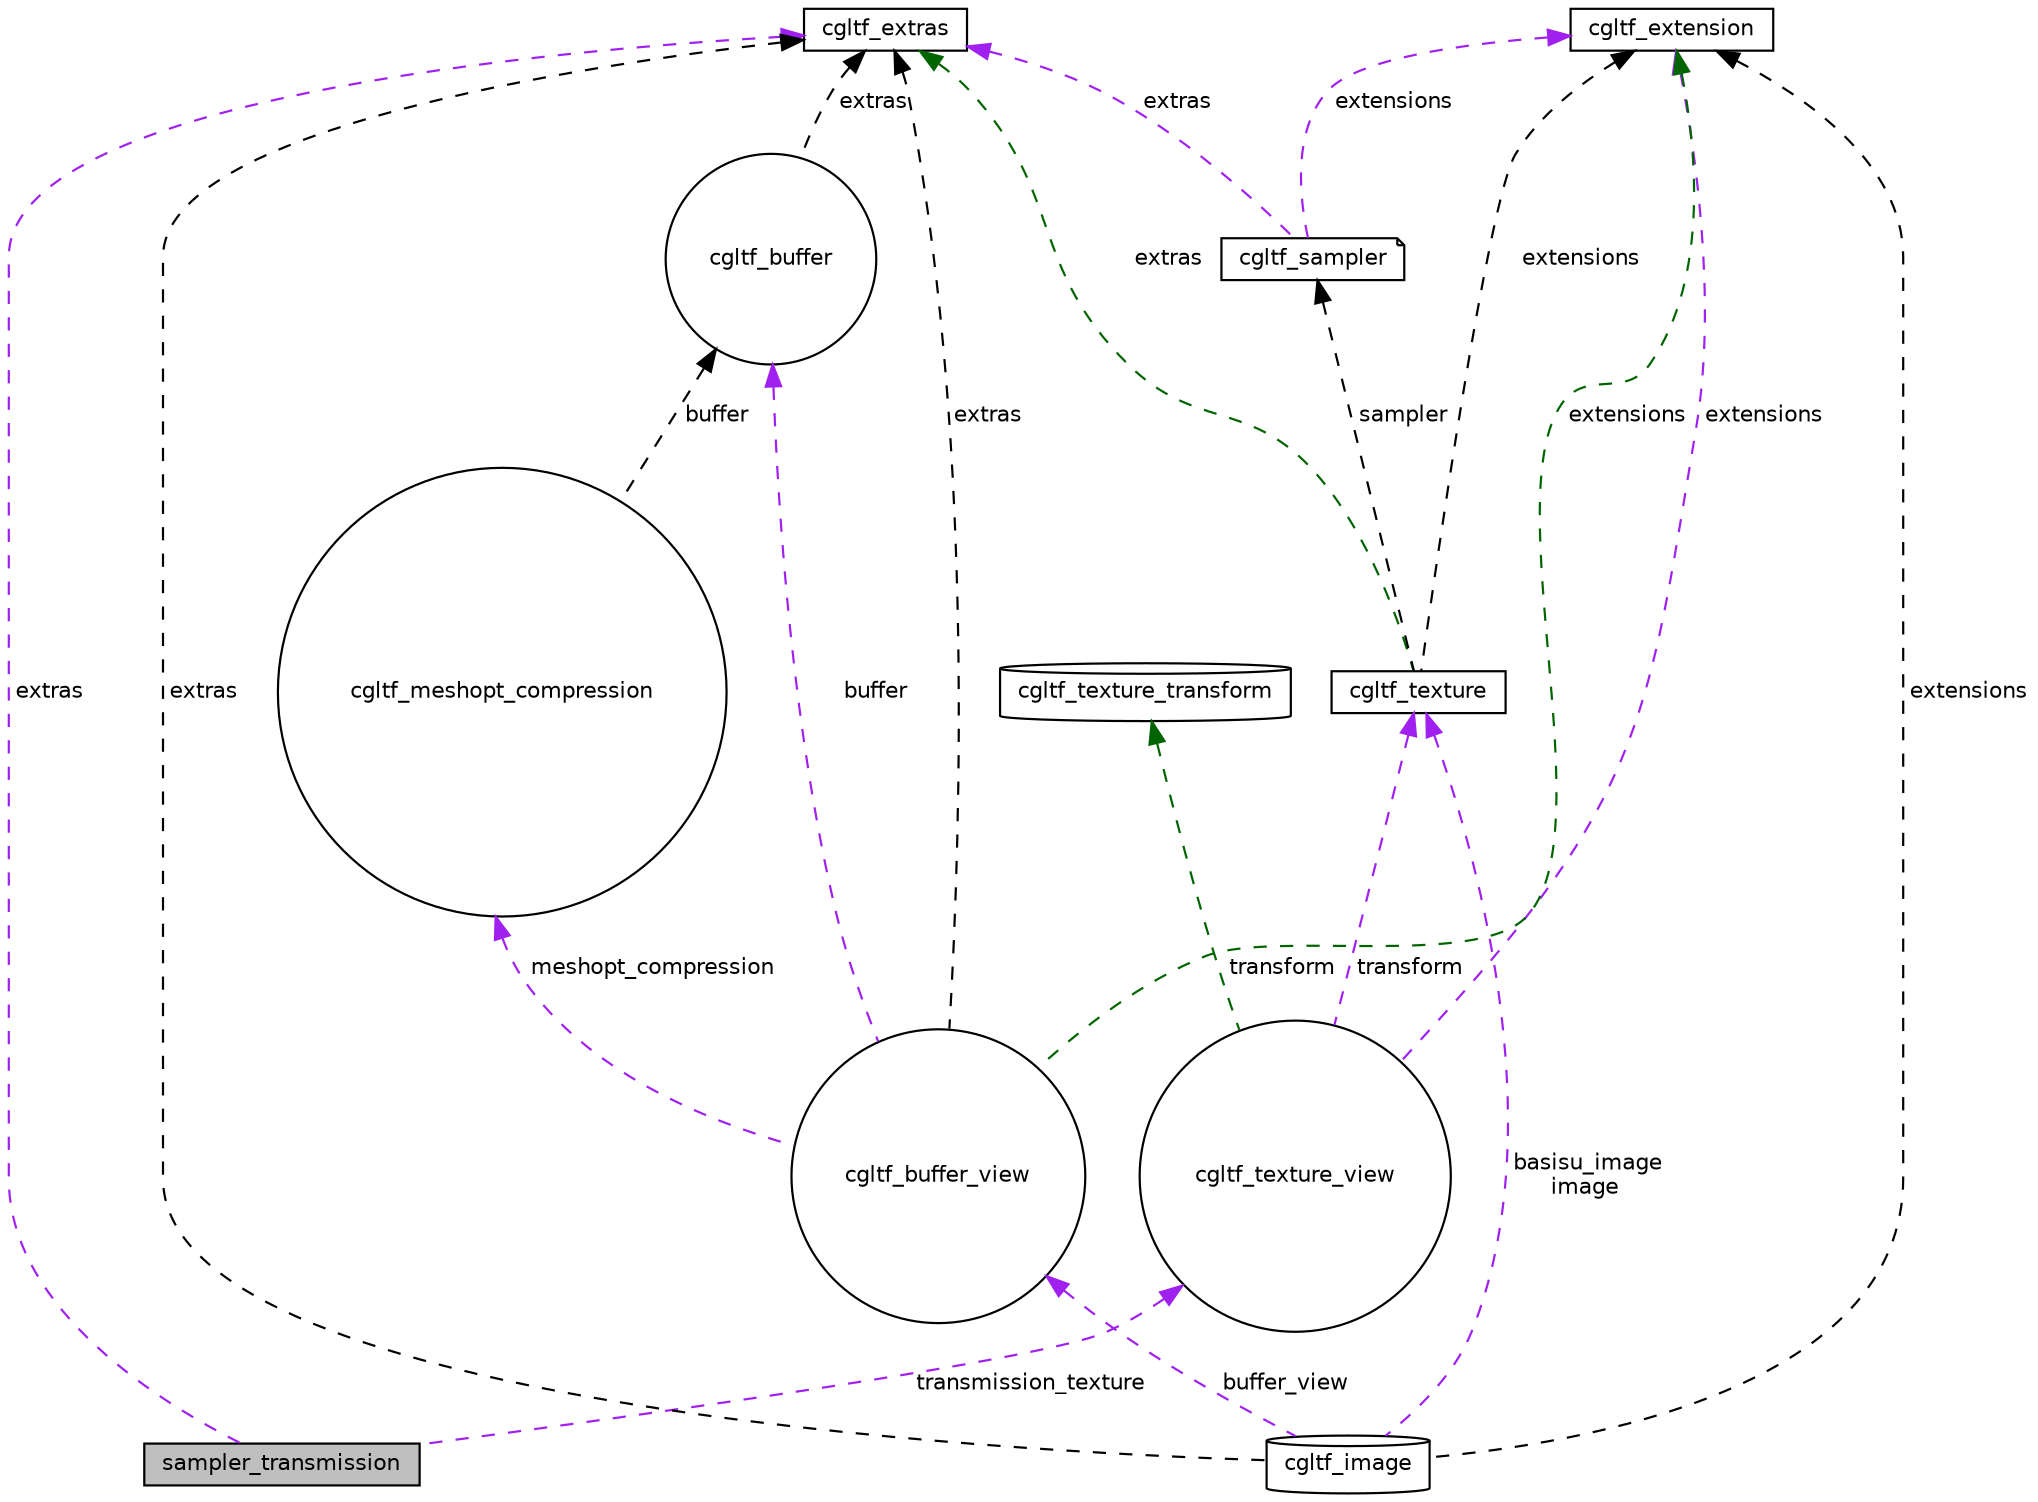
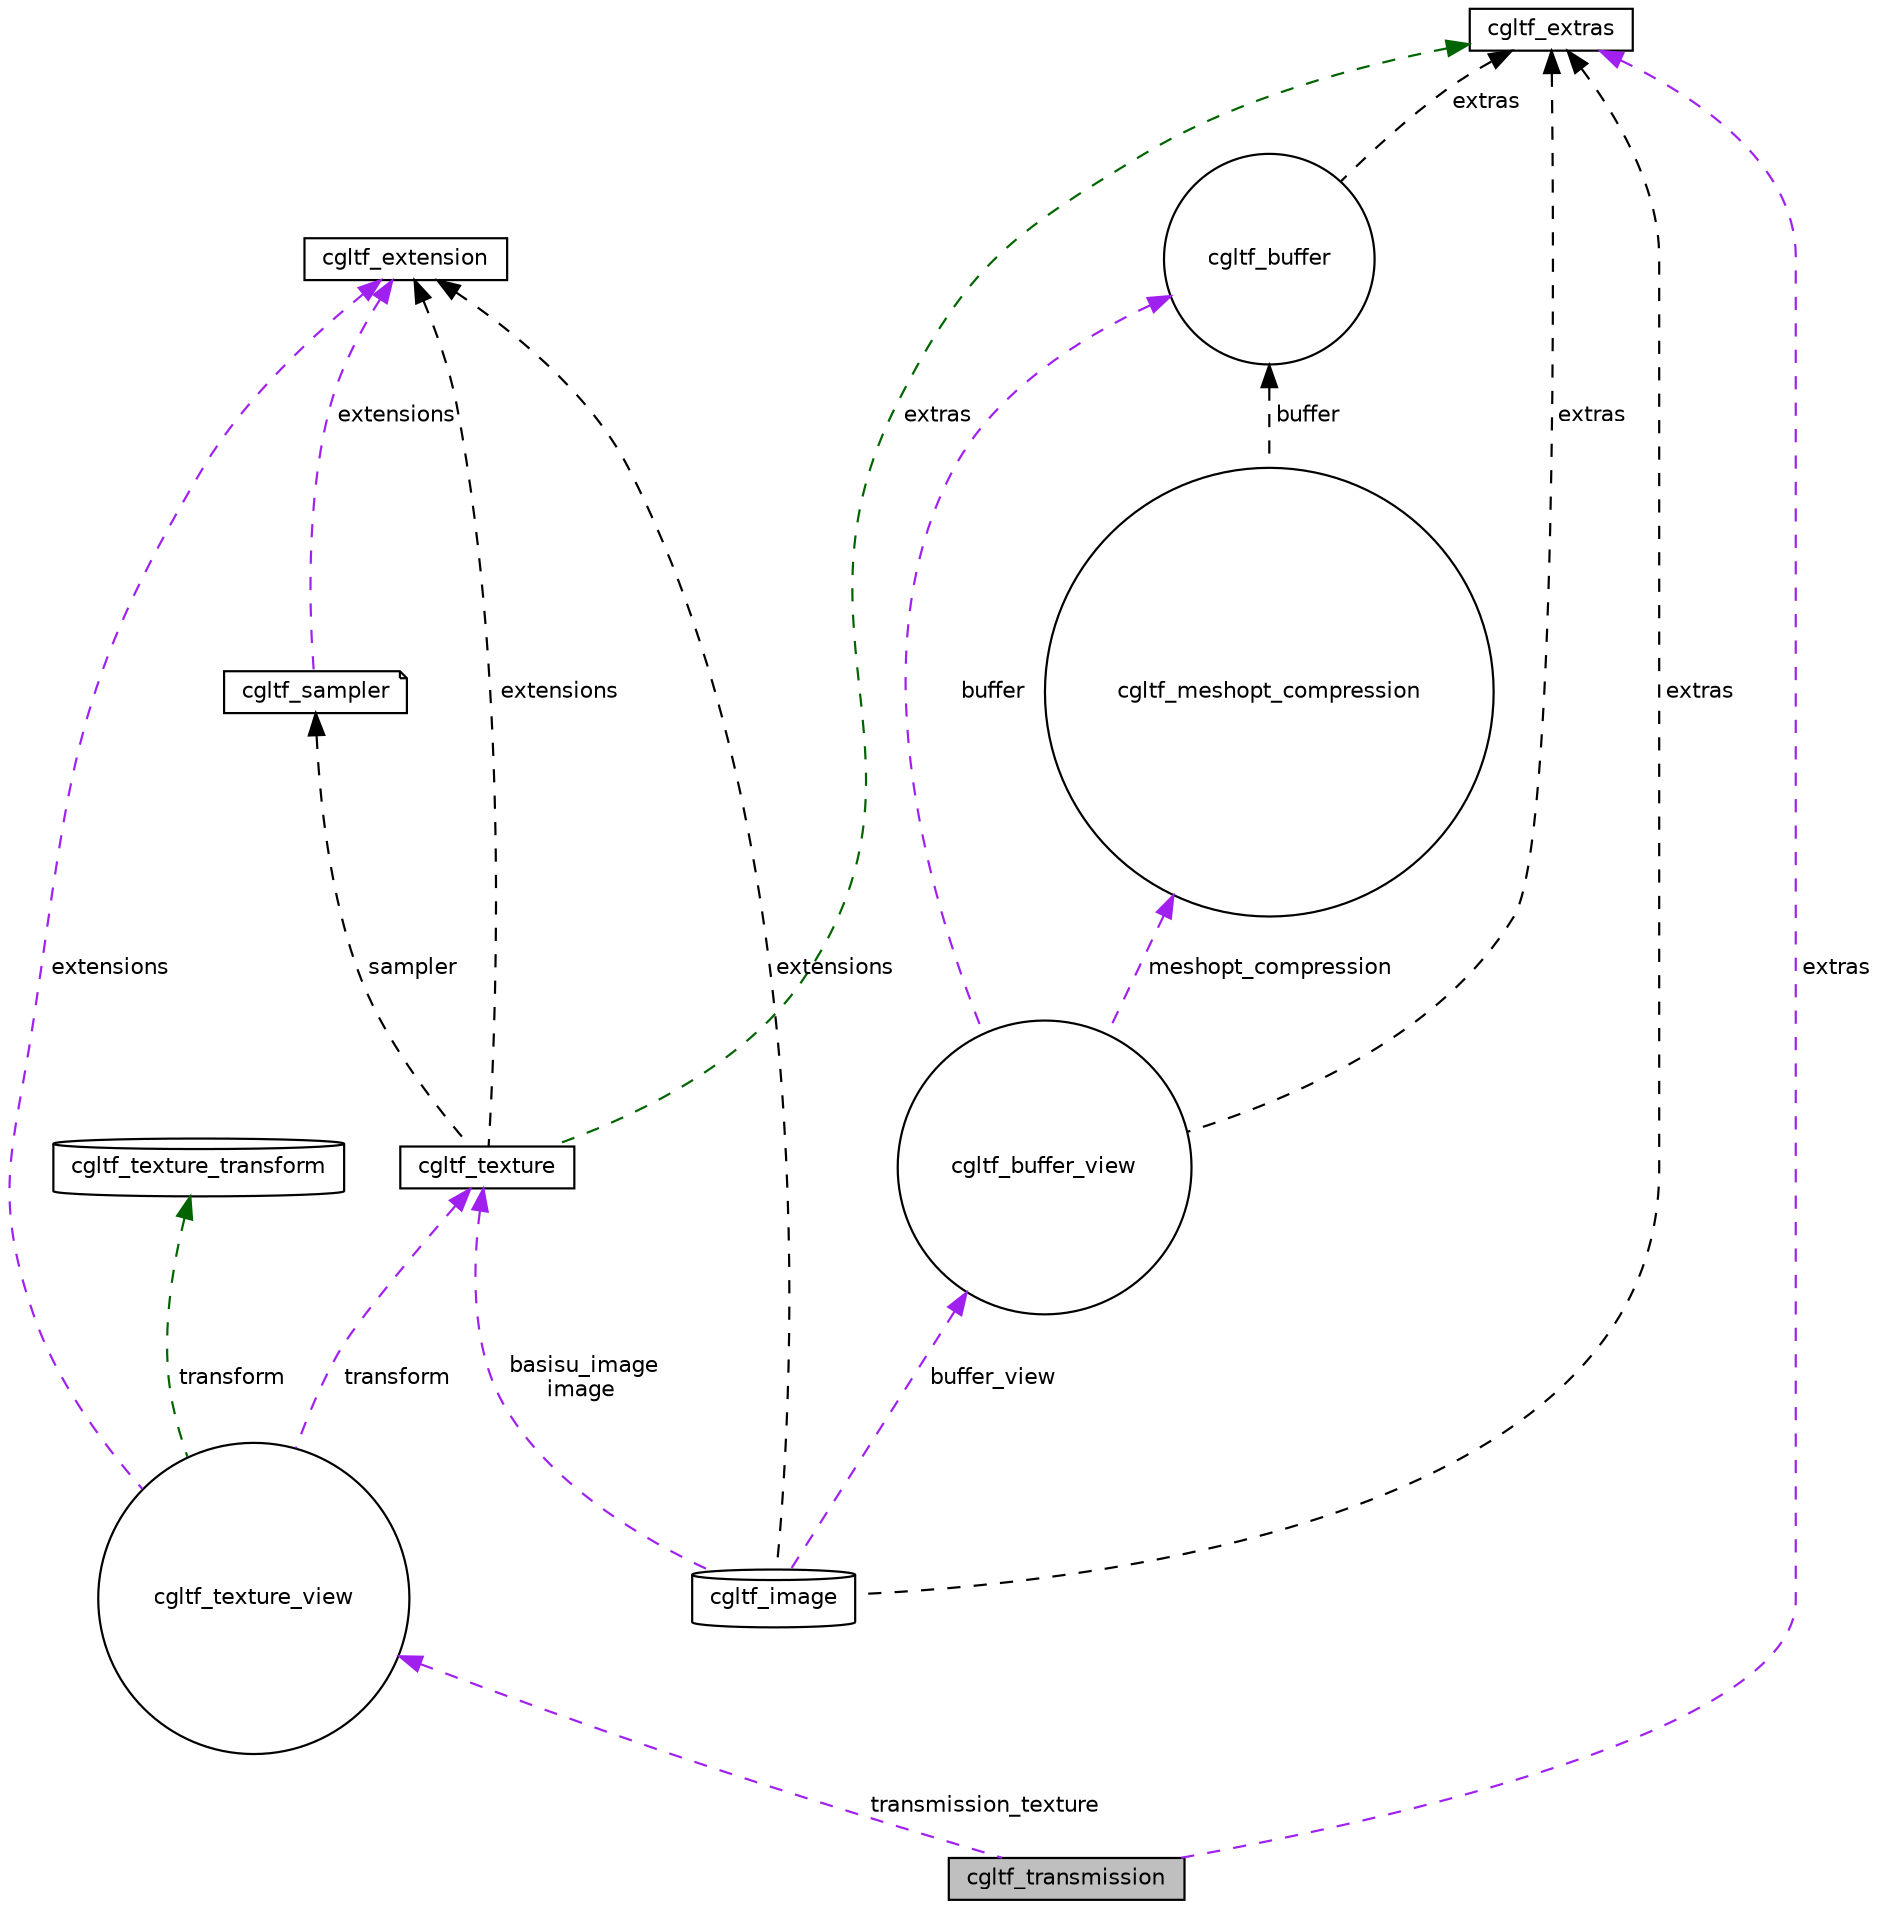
(1155, 123) -> none
(1554, 726) -> none
(282, 1464) -> (1067, 1879)
